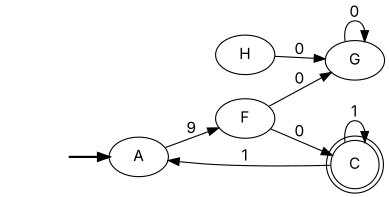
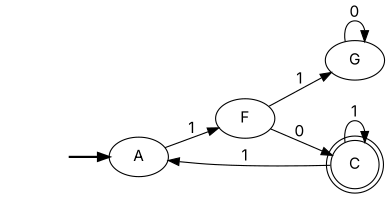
(245, 55) -> none
(300, 80) -> (300, 80)
(192, 129) -> (192, 129)
